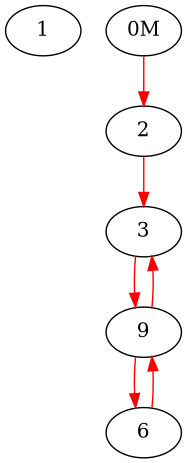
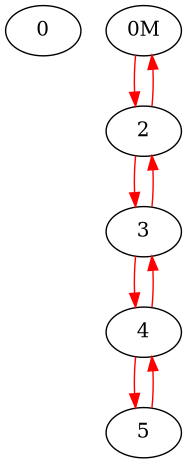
(43, 31) -> (43, 31)
none -> (153, 88)
none -> (153, 188)
(144, 332) -> (144, 332)
(144, 433) -> (144, 433)
